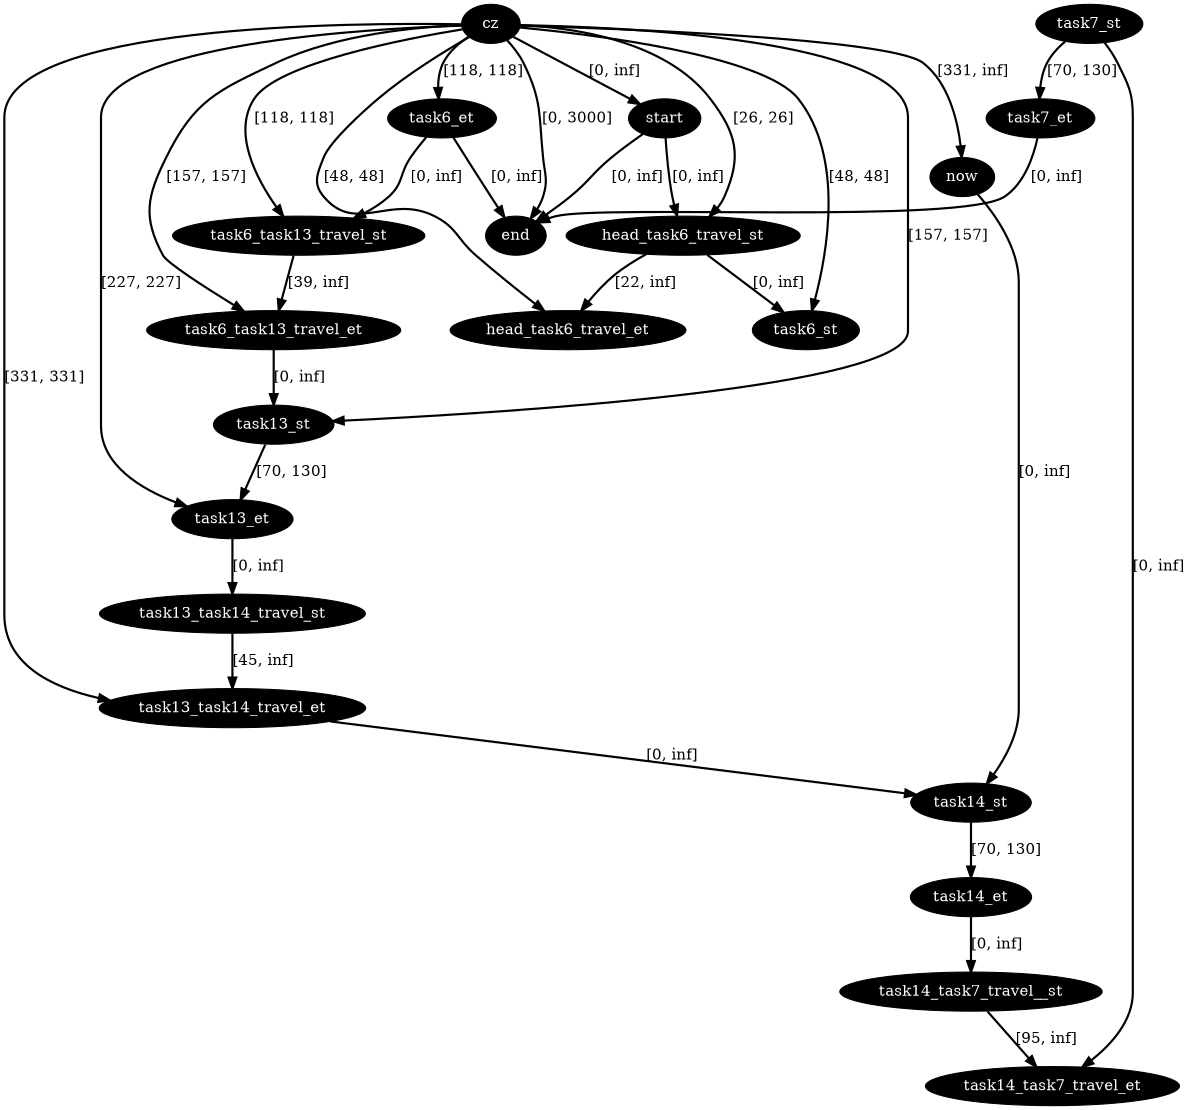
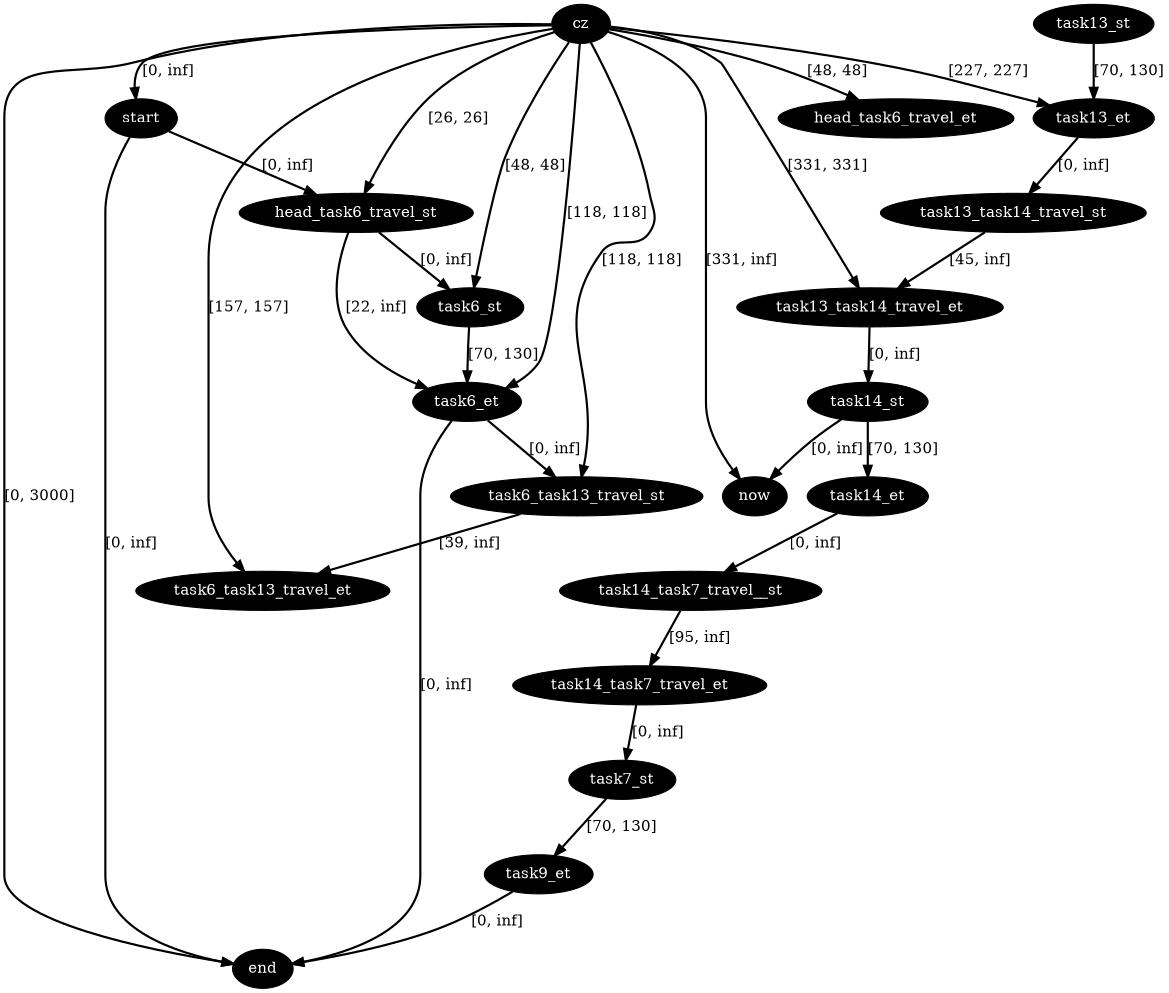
(1040, 118) -> (539, 874)
(615, 275) -> (345, 325)
(908, 307) -> none
none -> (468, 349)
(274, 372) -> none
(1019, 482) -> (808, 443)
(1133, 555) -> (632, 727)
